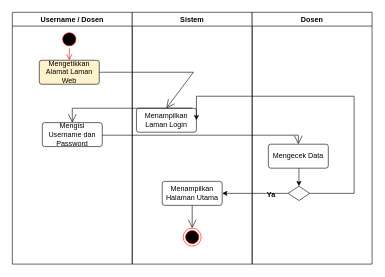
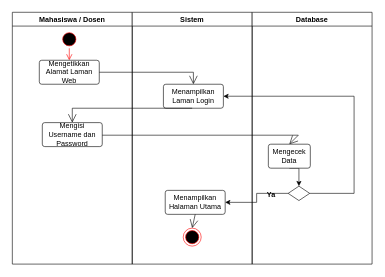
(72, 20) -> (72, 20)
(312, 20) -> (312, 20)
(69, 72) -> (69, 72)
(167, 120) -> (194, 96)
(299, 156) -> (290, 156)
(192, 194) -> (195, 203)
